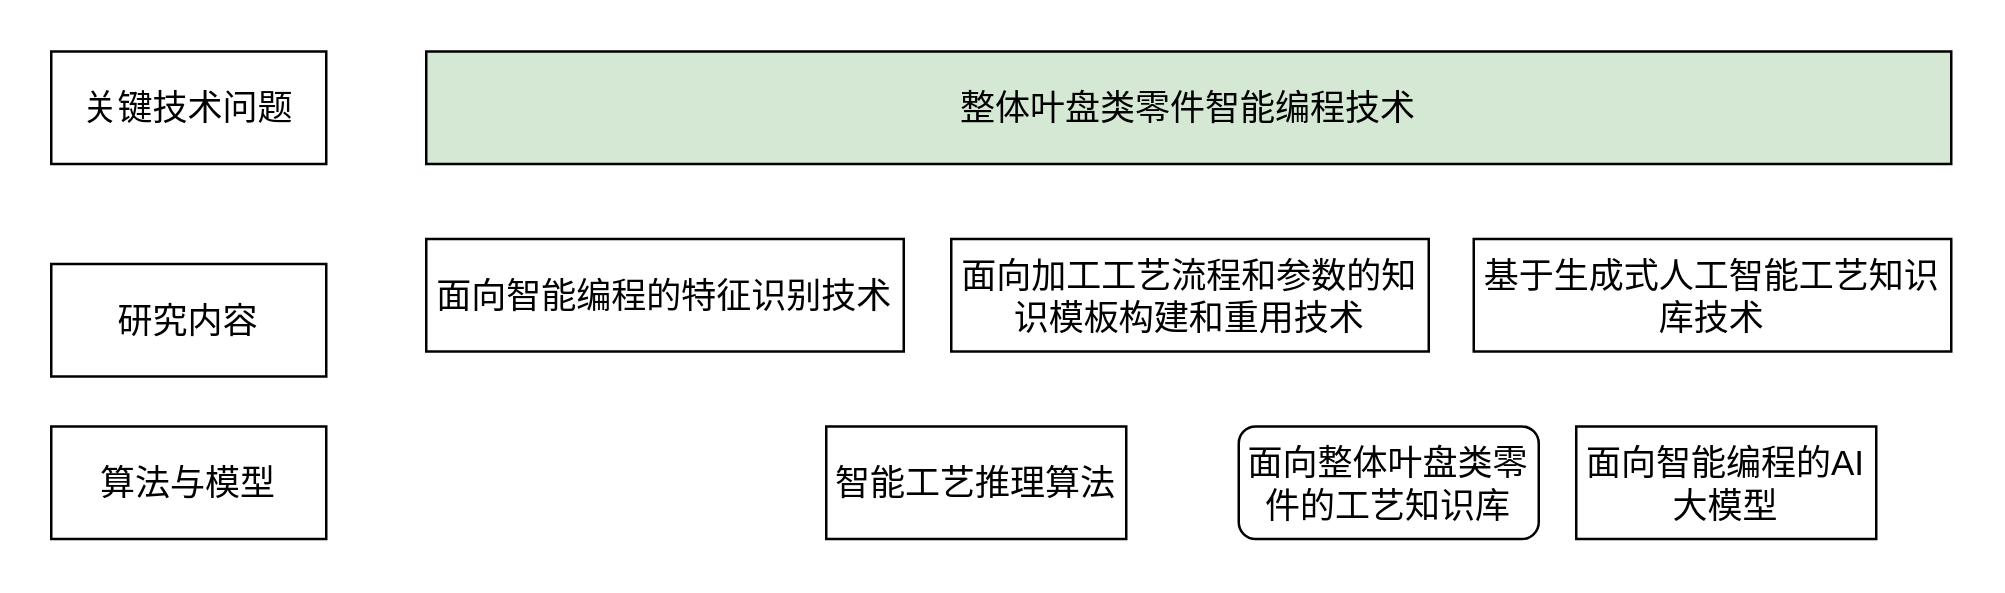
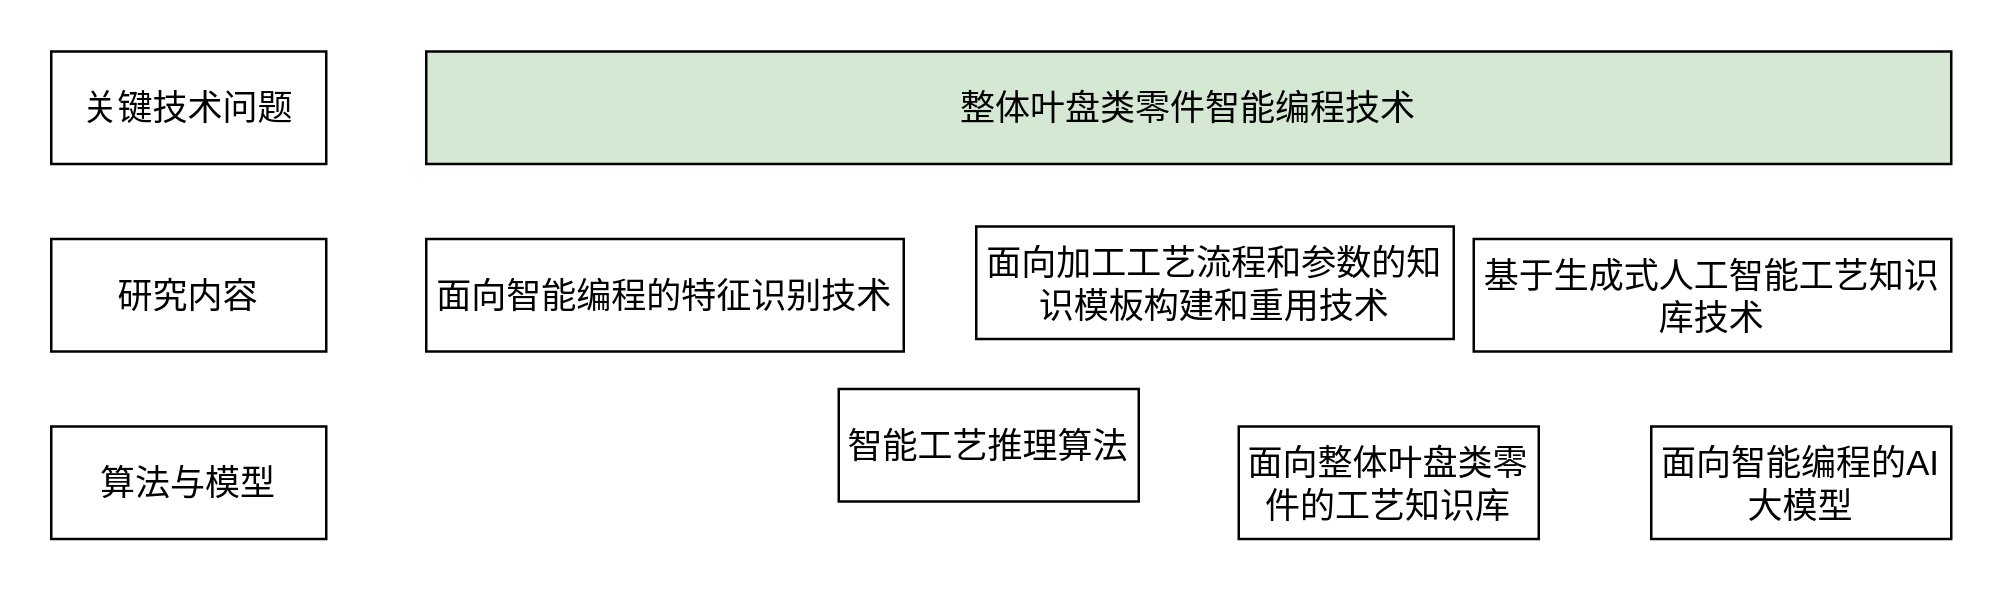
(1190, 295) -> (1215, 283)
(189, 320) -> (189, 295)
(976, 483) -> (989, 445)
(1389, 483) -> (1389, 483)
(1726, 483) -> (1801, 483)
